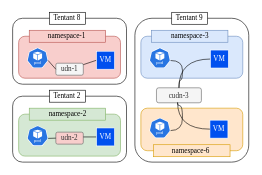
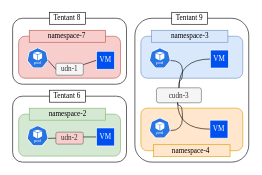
(68, 36) -> (68, 36)
(67, 96) -> (67, 96)
(192, 151) -> (192, 151)
